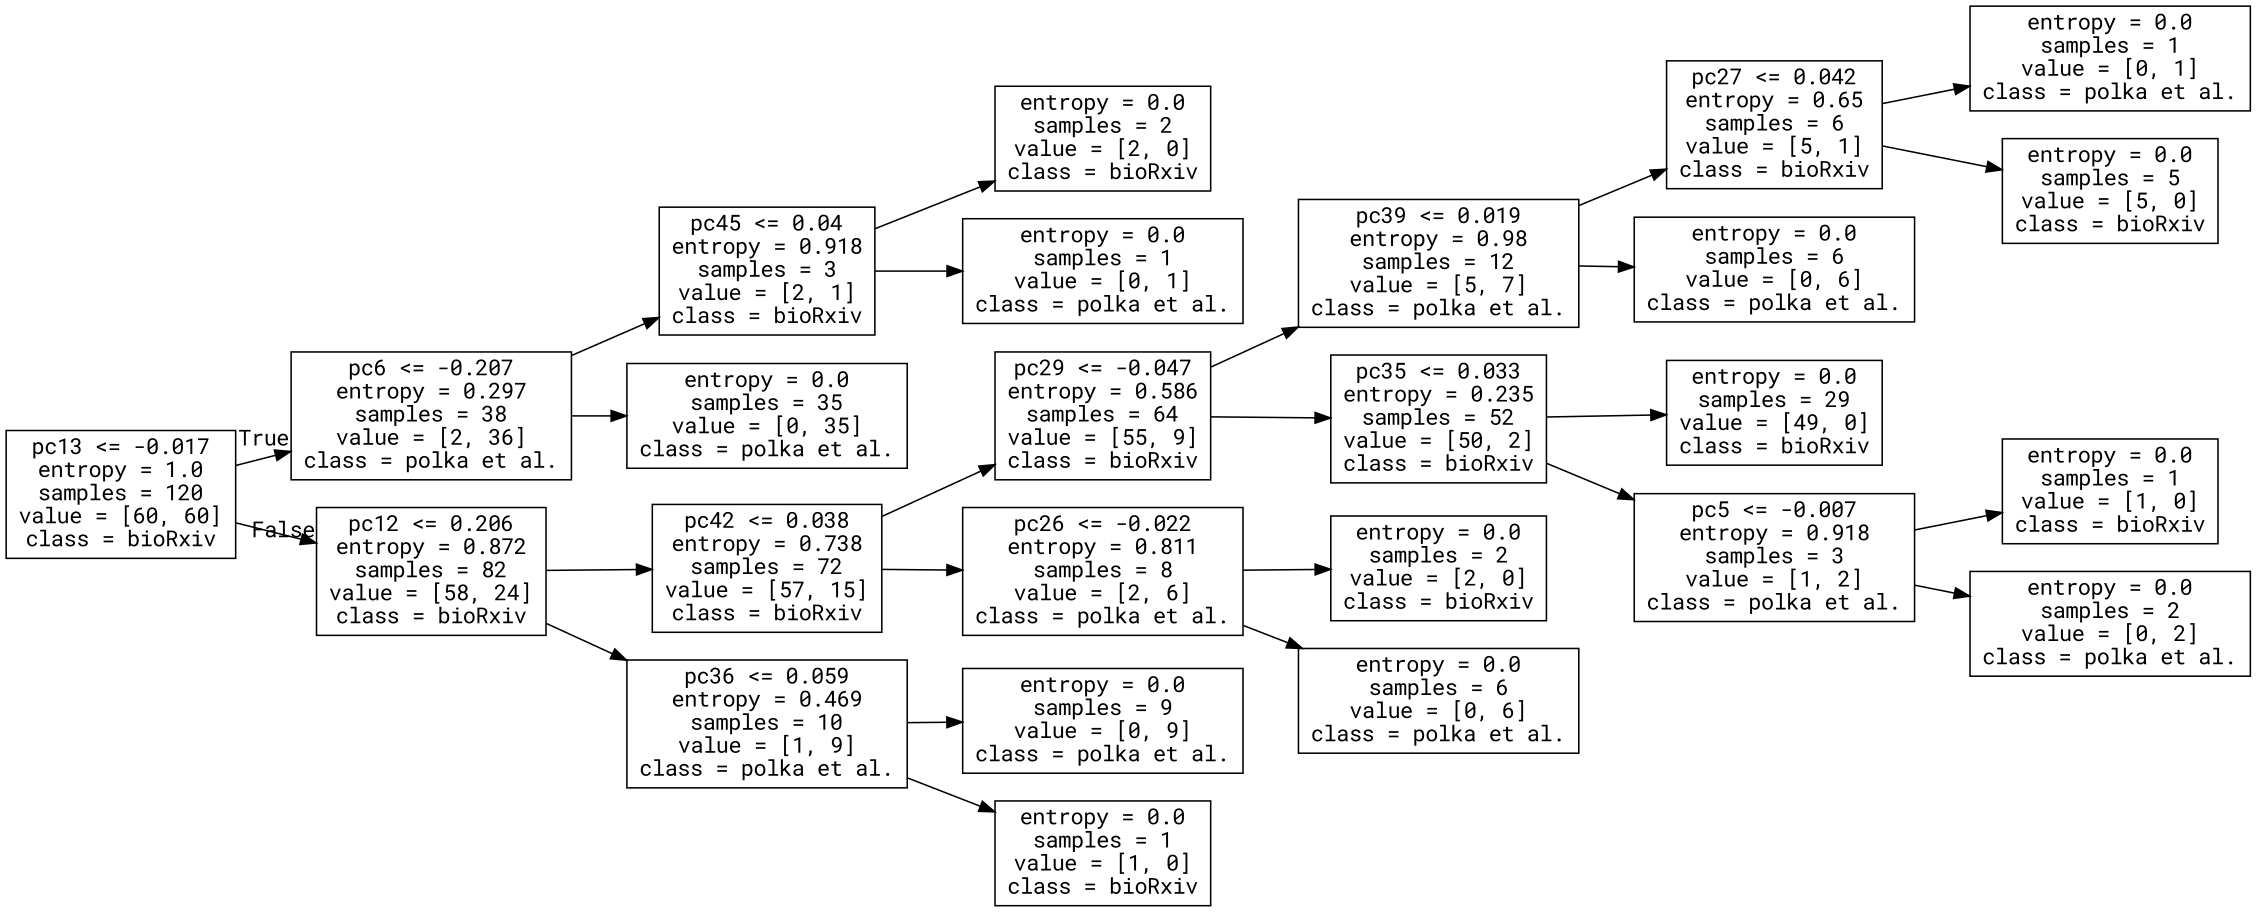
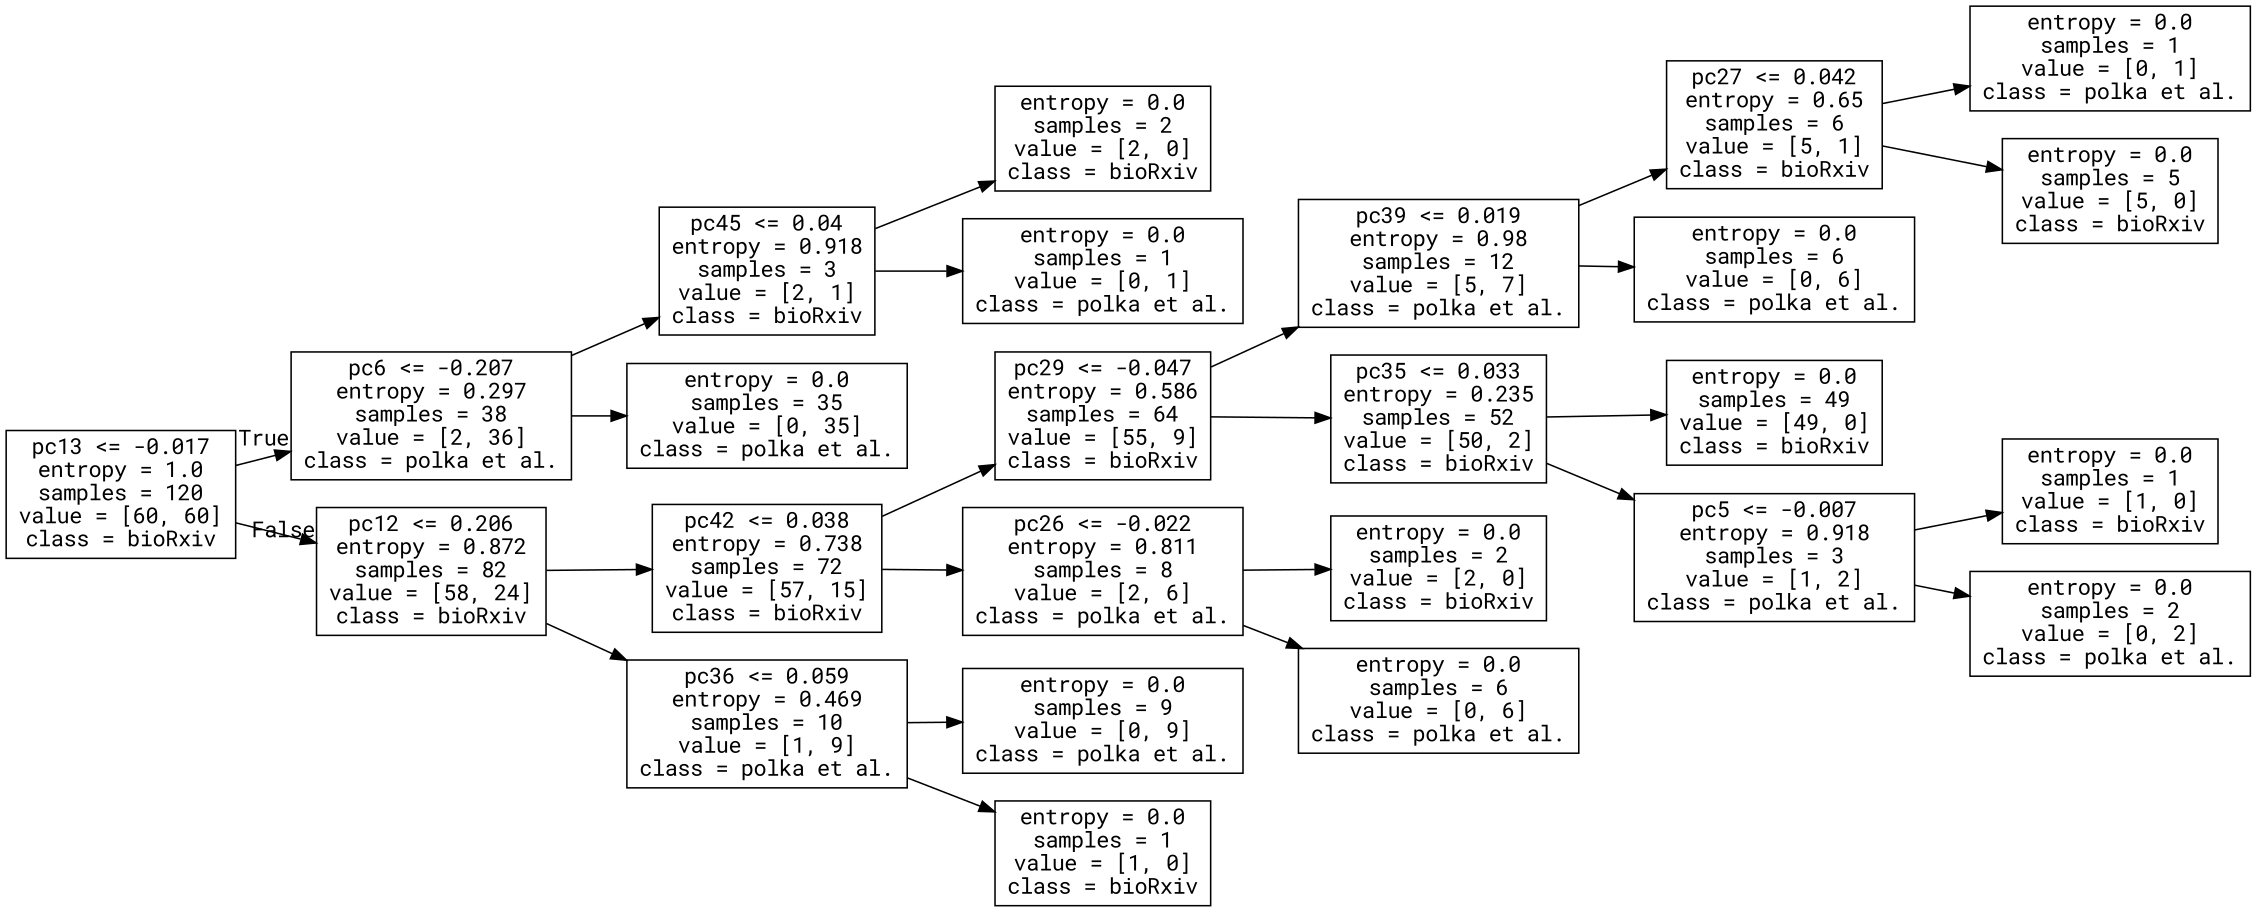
(1774, 413) -> (1774, 413)
